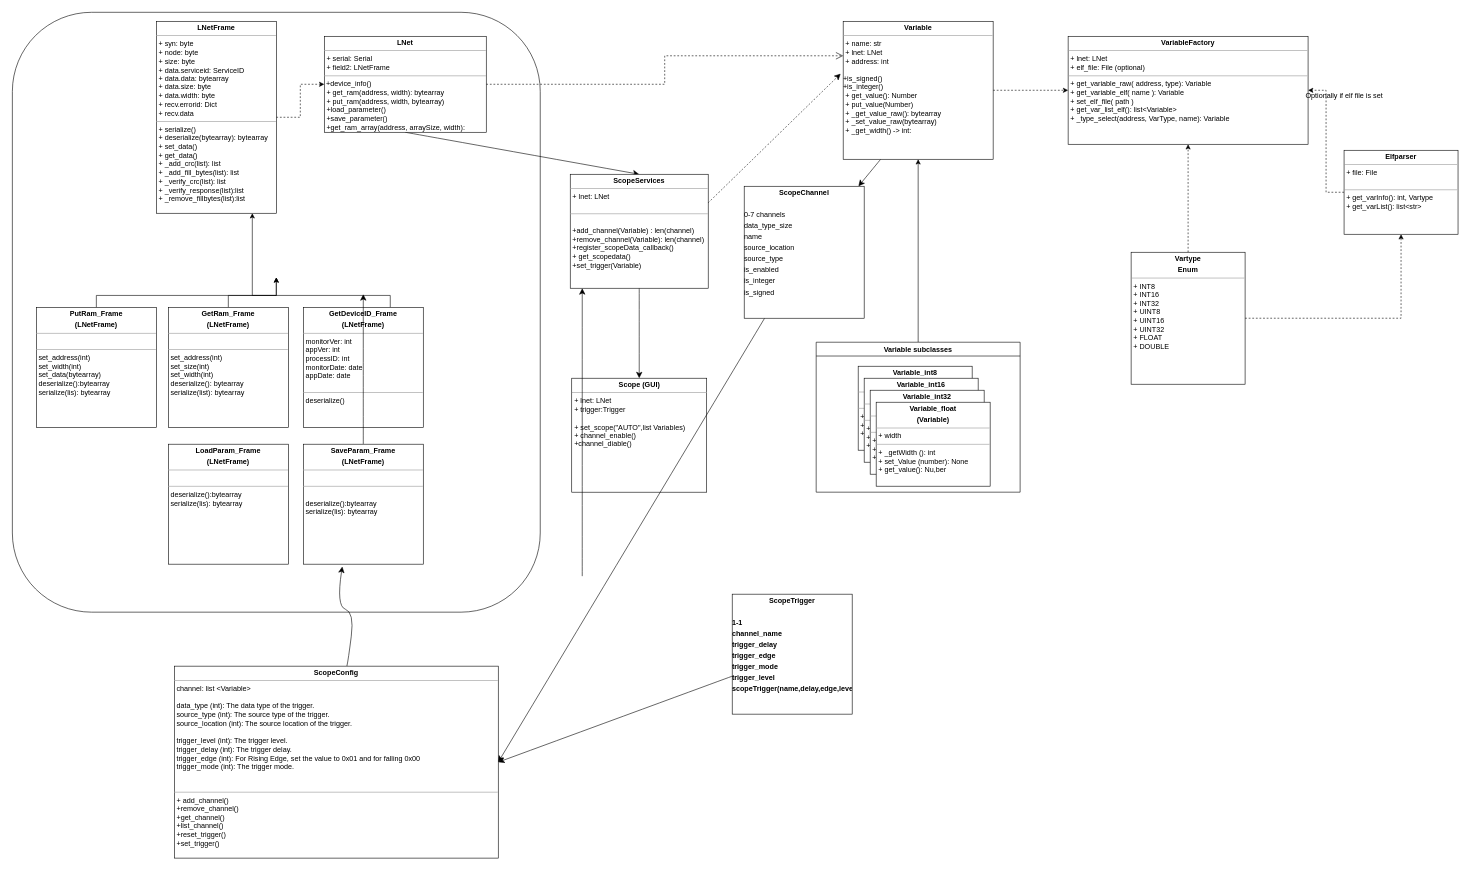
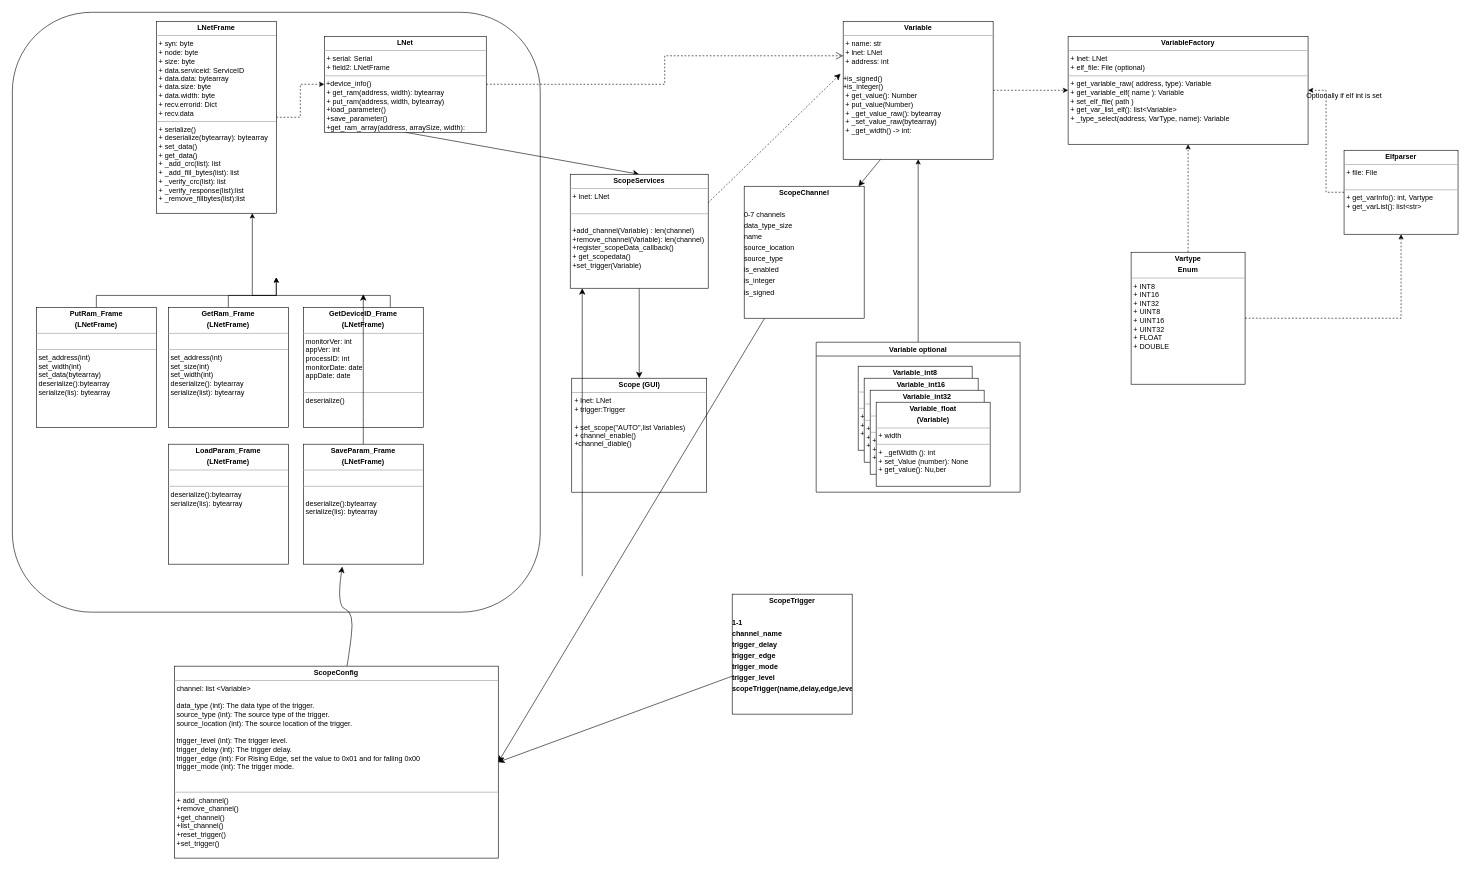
(1345, 96) -> (1345, 96)
(918, 350) -> (918, 350)
